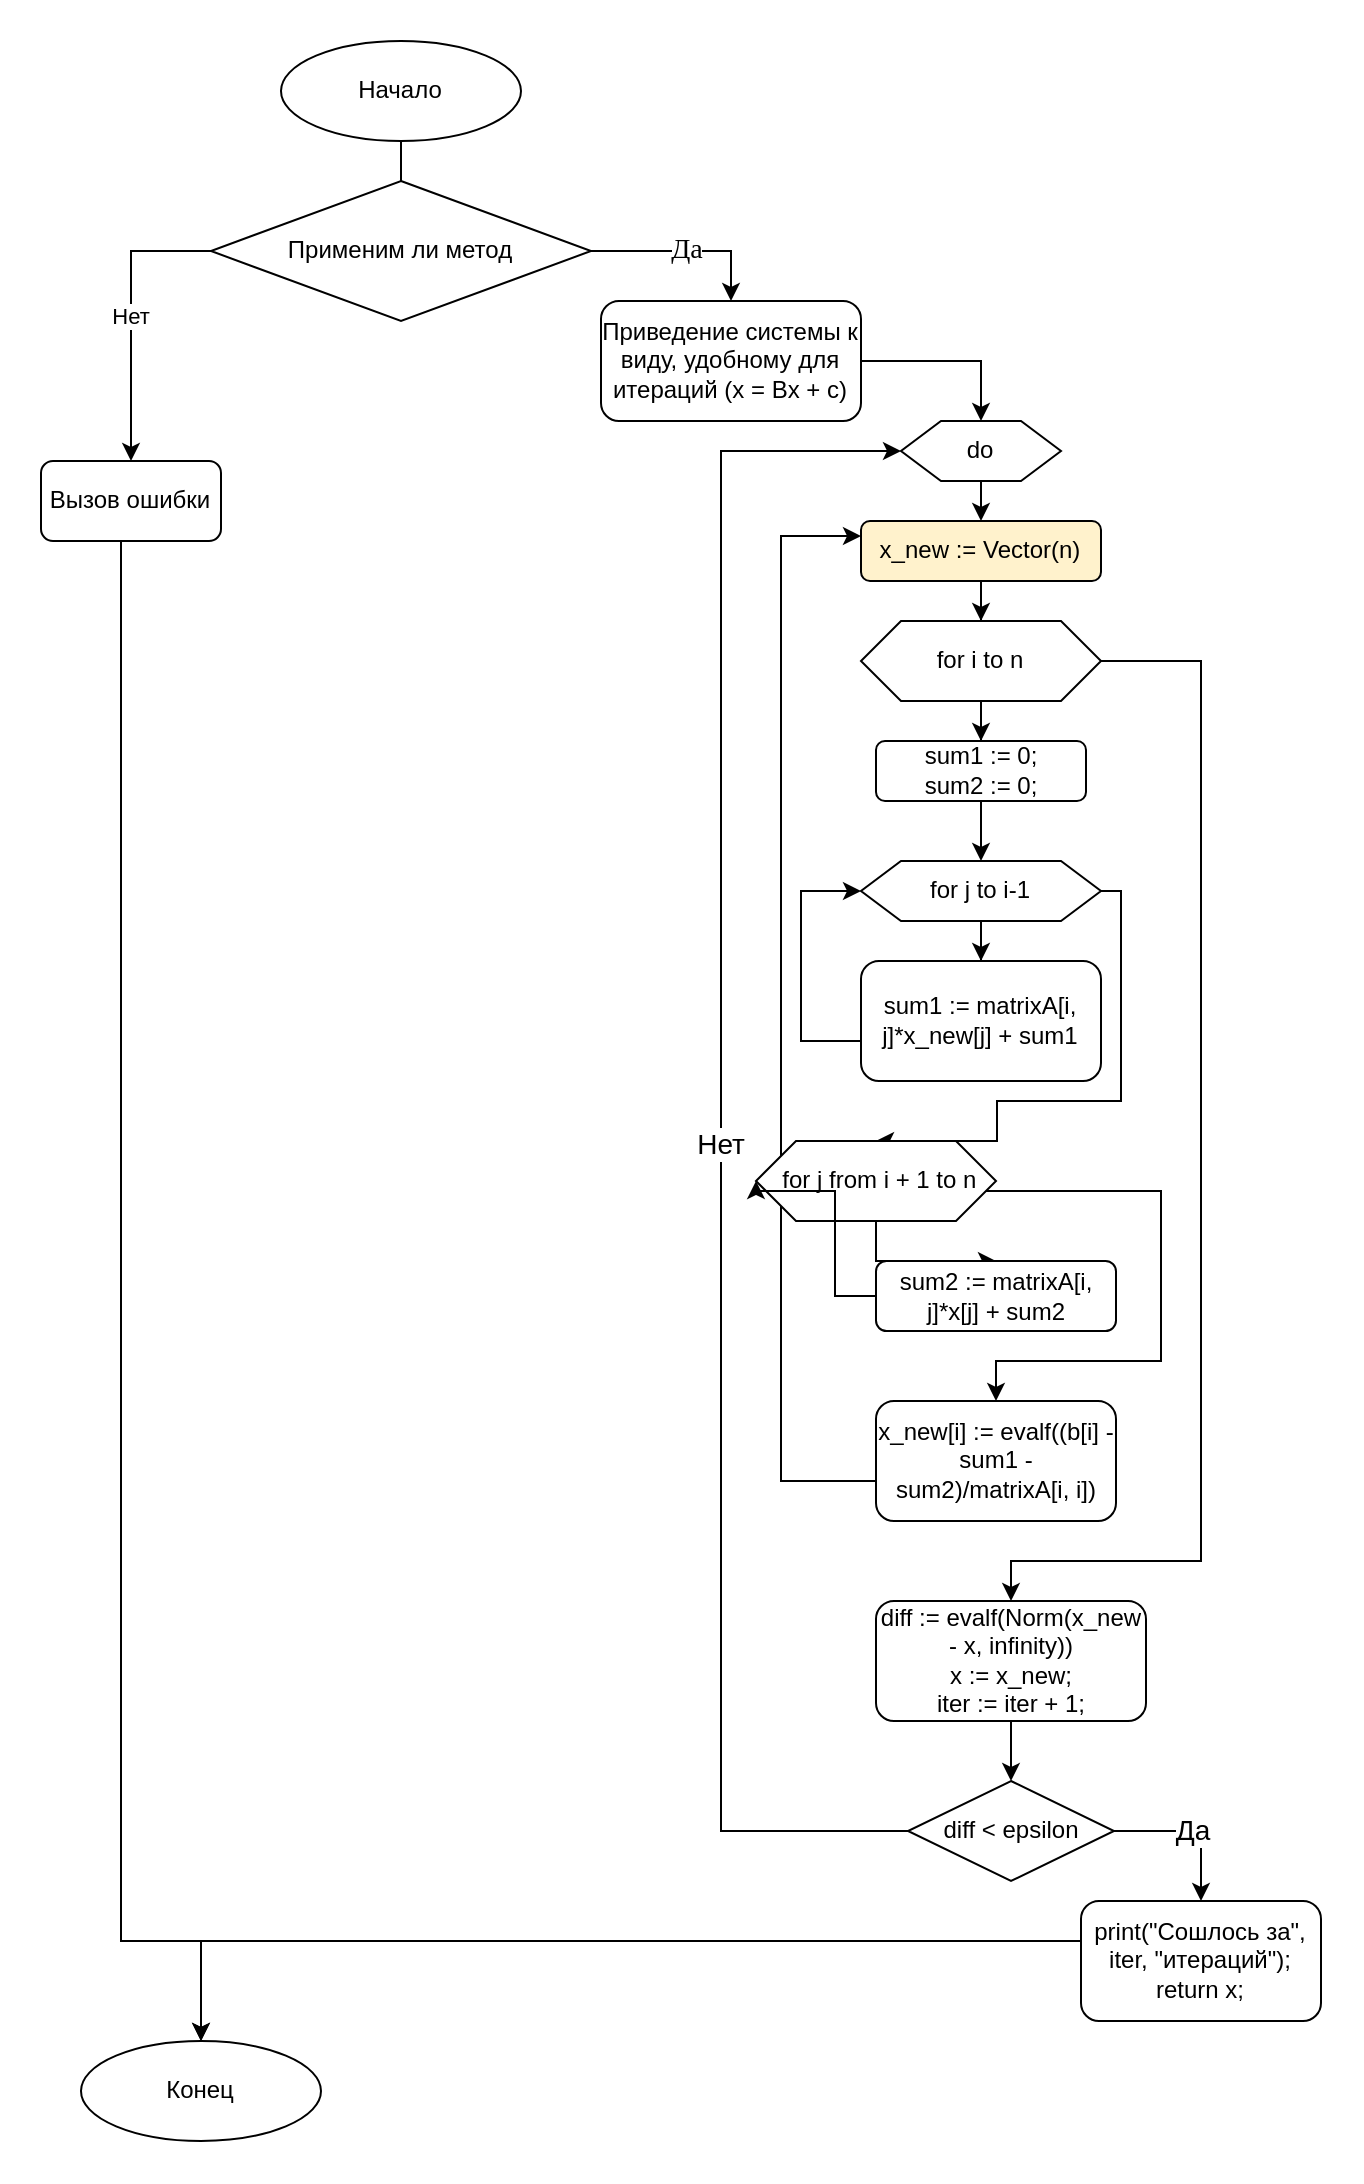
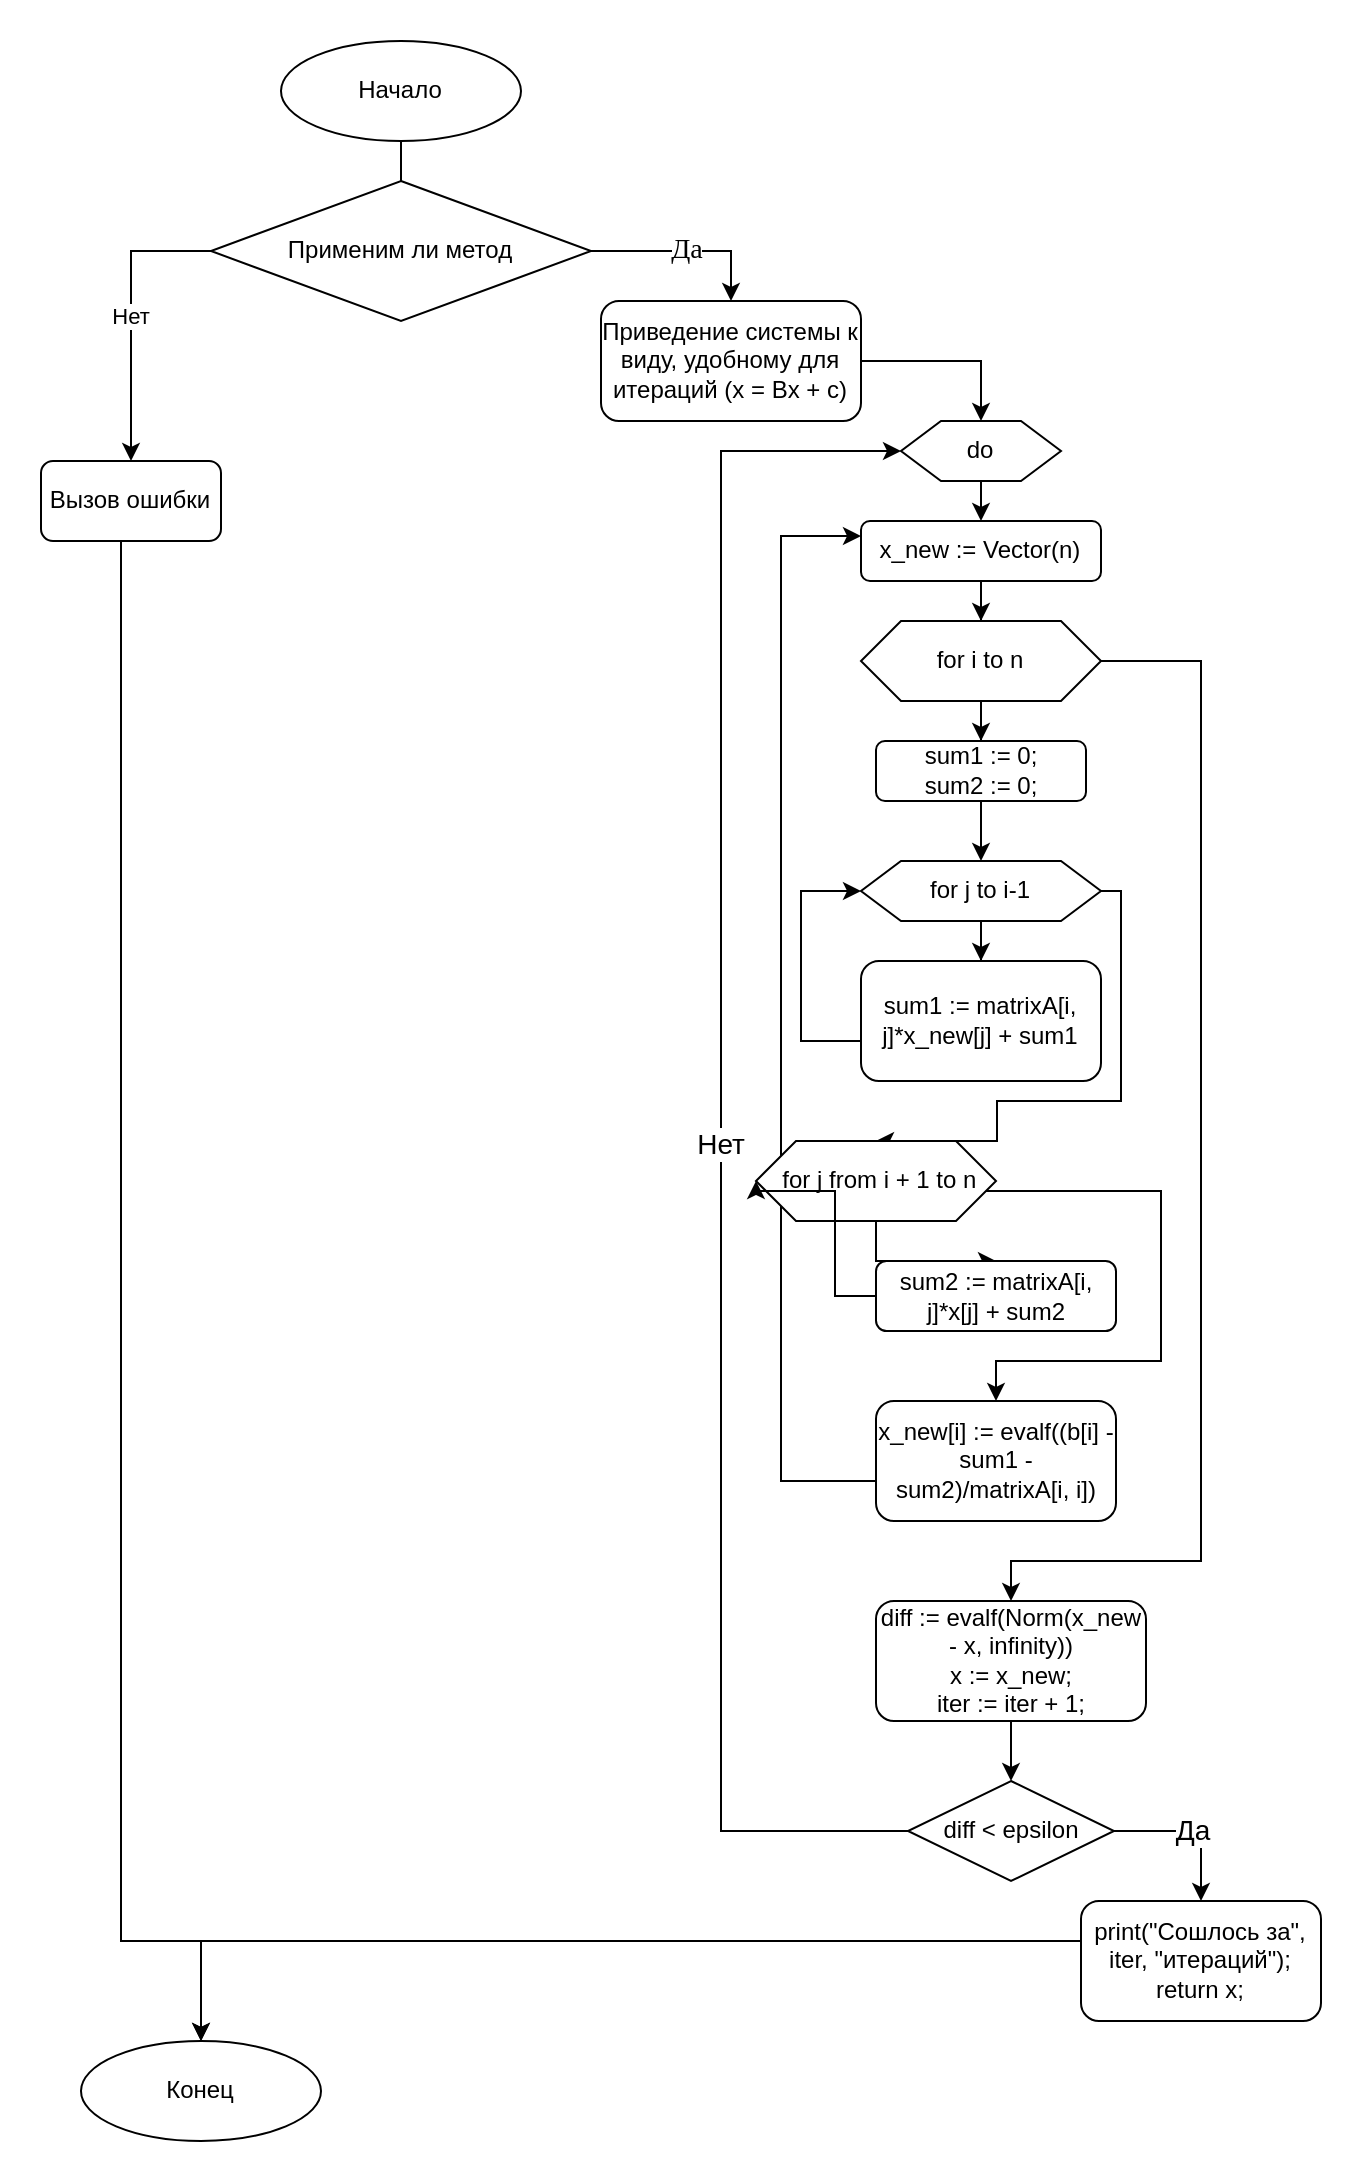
(981, 551) -> (981, 551)
